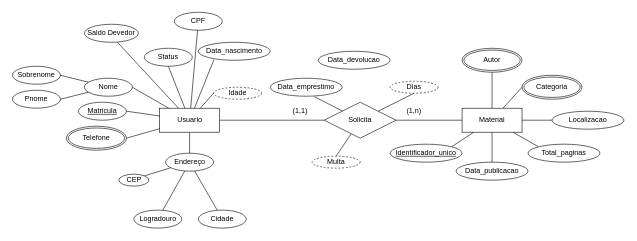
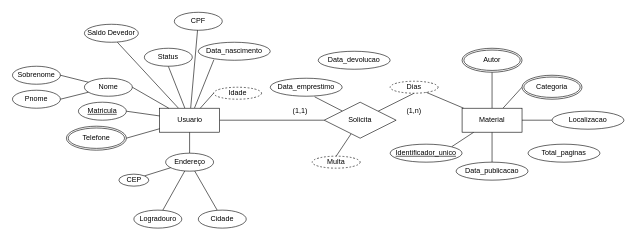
(429, 120) -> none
(526, 139) -> (445, 100)
